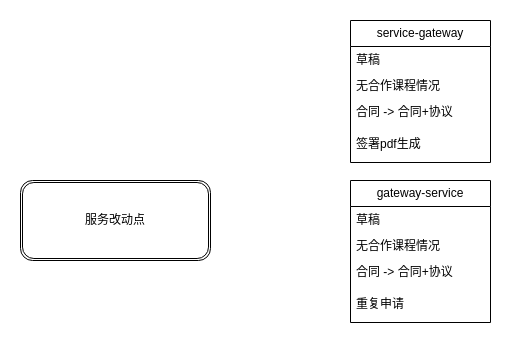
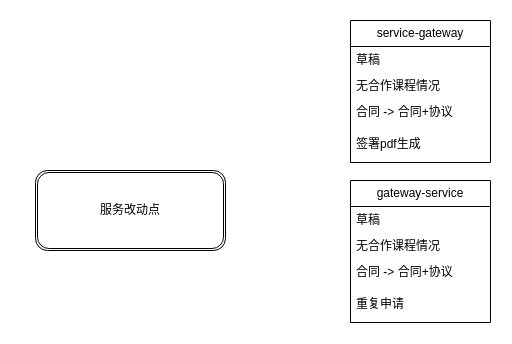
(116, 221) -> (131, 211)
